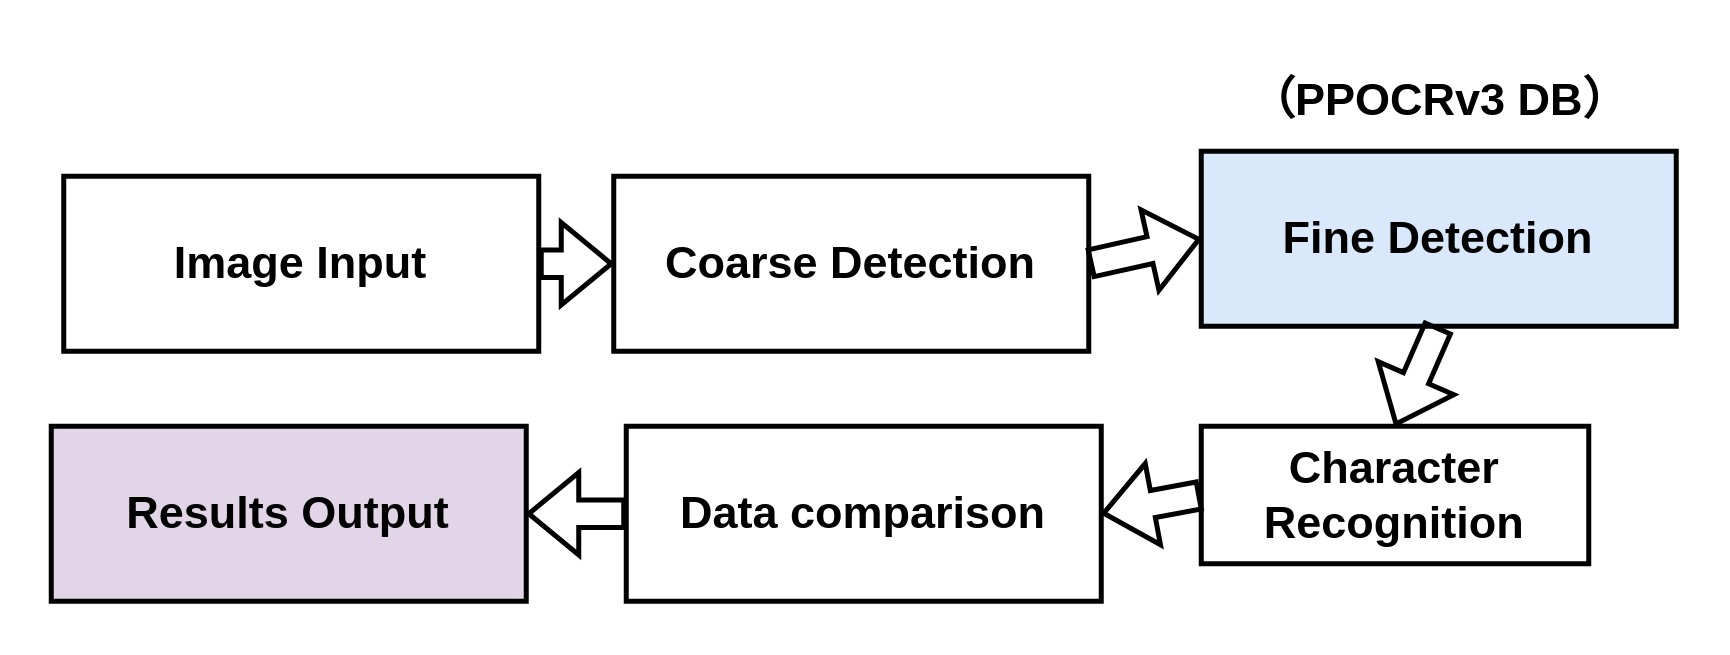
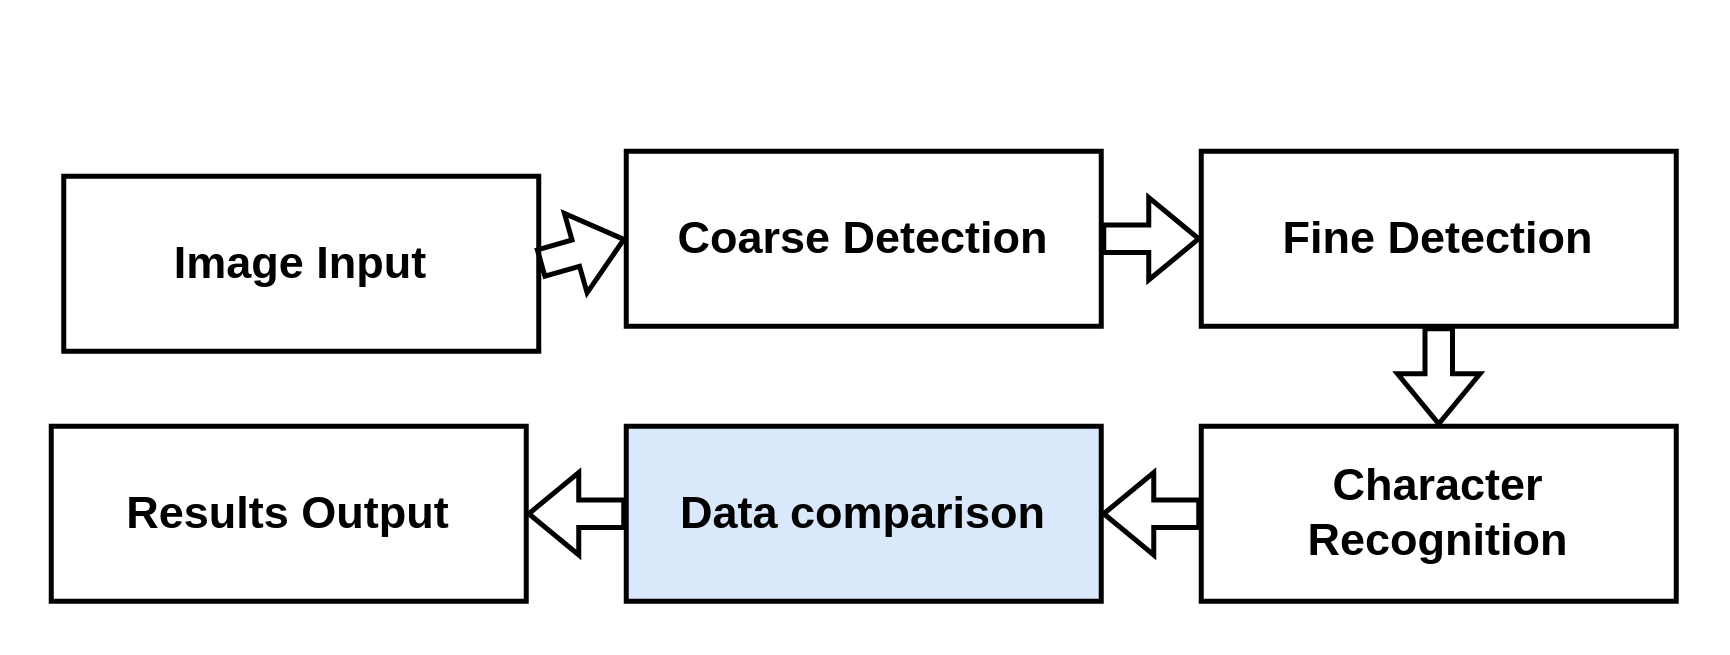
(1439, 101) -> none
(1439, 239) -> (1439, 239)
(851, 264) -> (864, 239)
(1395, 495) -> (1439, 514)
(289, 514) -> (289, 514)
(864, 514) -> (864, 514)
